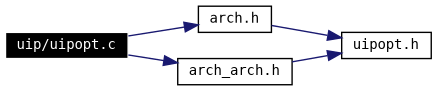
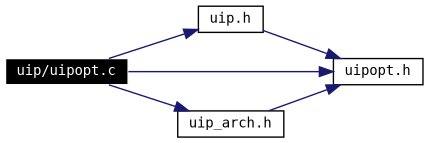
(235, 19) -> (231, 19)
none -> (224, 72)
(235, 72) -> (231, 124)
